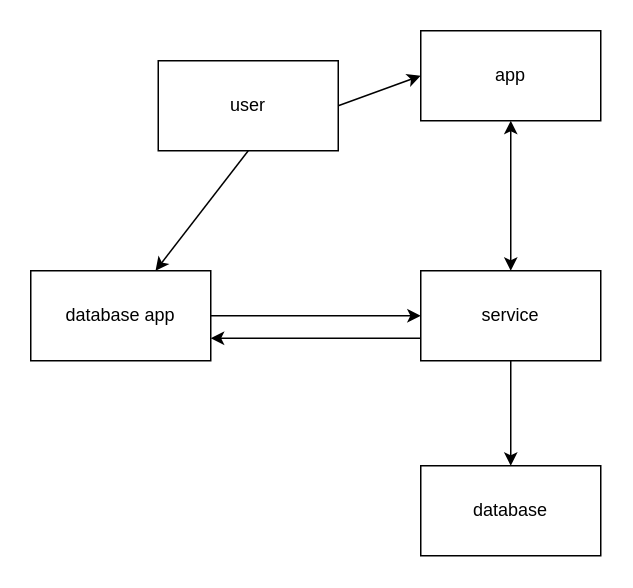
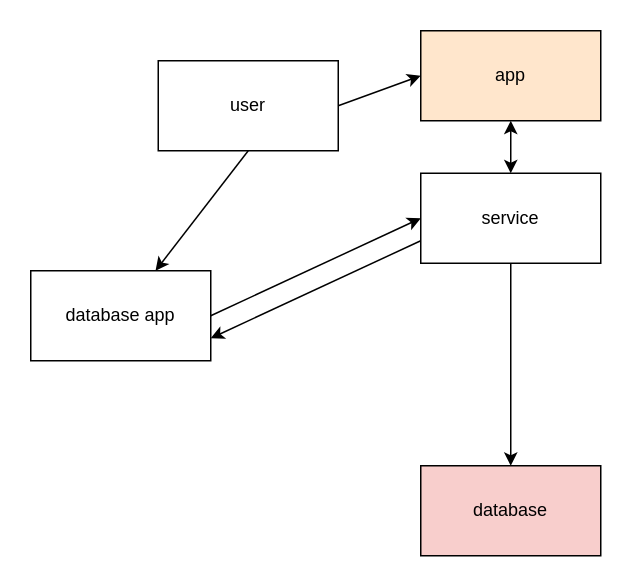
(511, 76) -> (511, 76)
(511, 316) -> (511, 218)
(511, 511) -> (511, 511)
